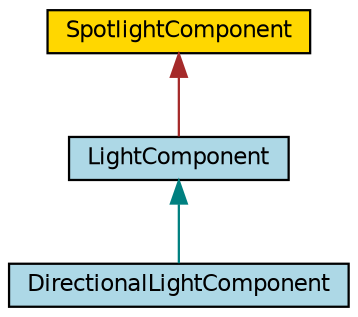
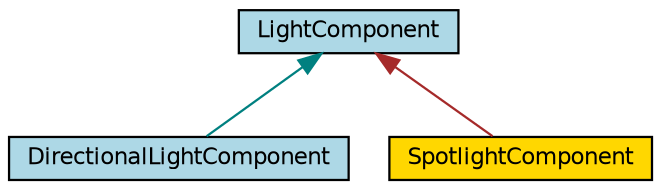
(179, 107) -> (444, 102)
